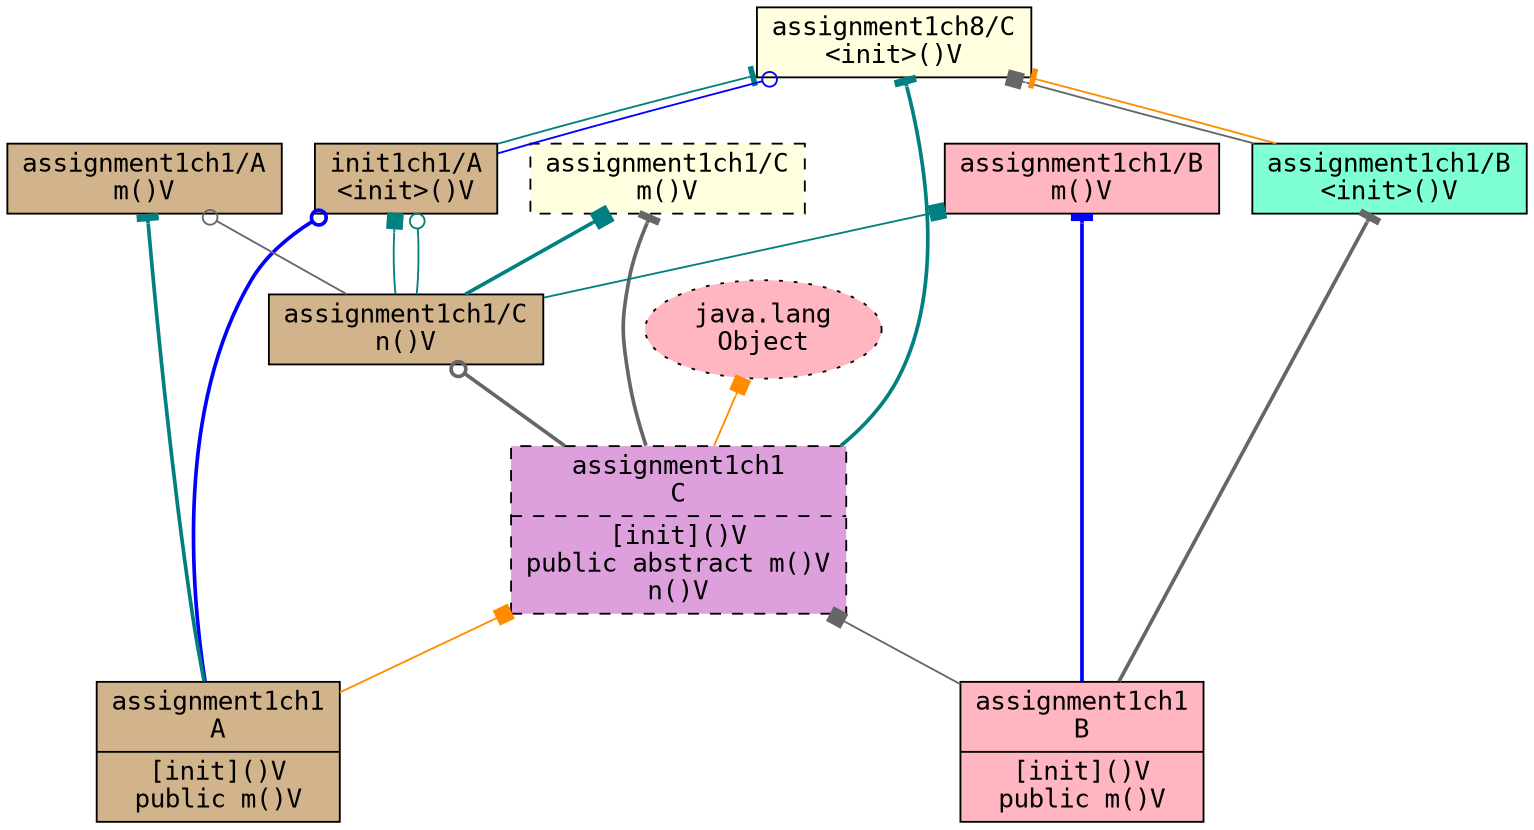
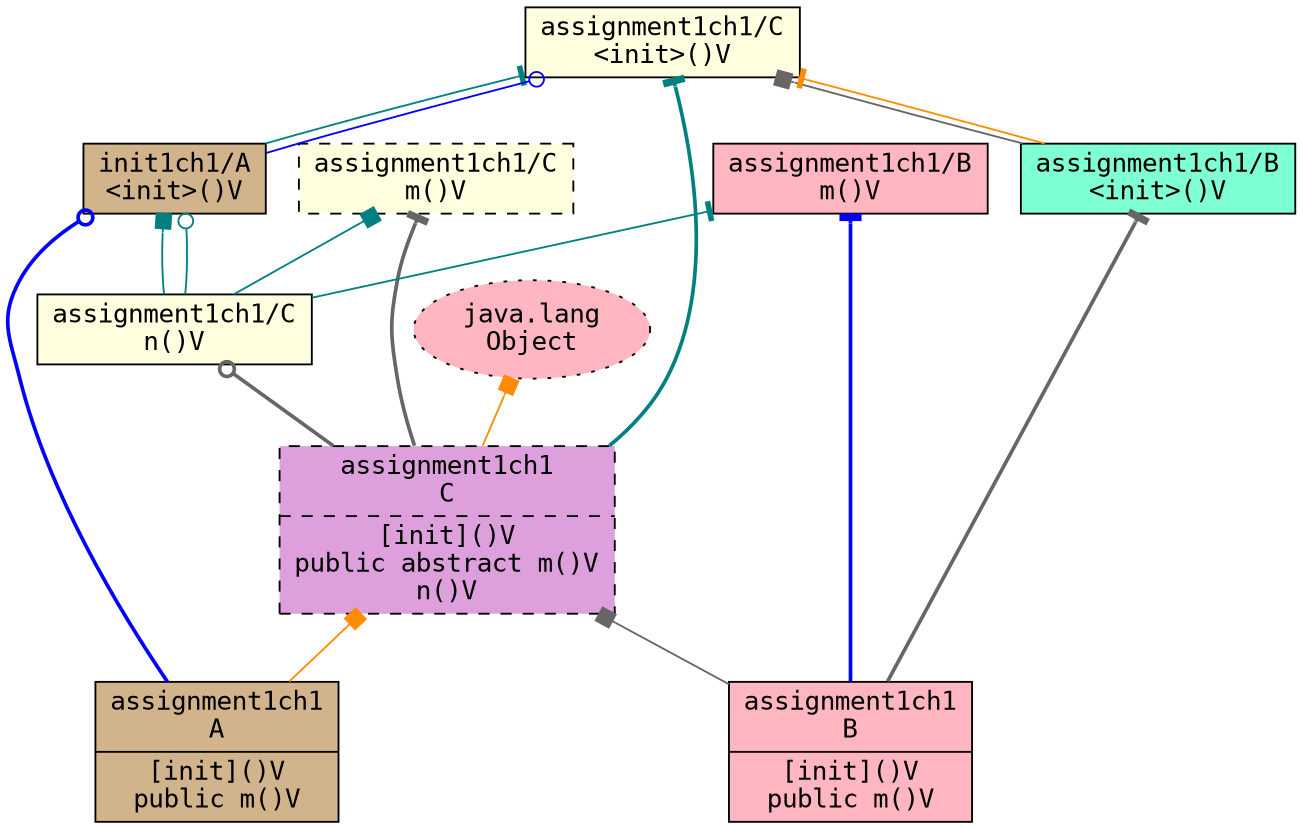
(894, 42) -> (663, 42)
(145, 179) -> none
(735, 256) -> (508, 255)
(529, 259) -> (297, 259)
(406, 329) -> (175, 329)
